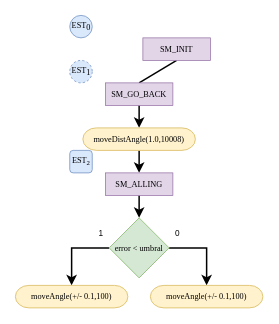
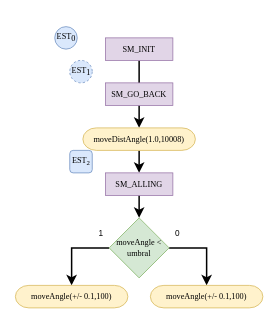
(81, 27) -> (66, 38)
(177, 49) -> (139, 49)
(139, 248) -> (139, 248)
